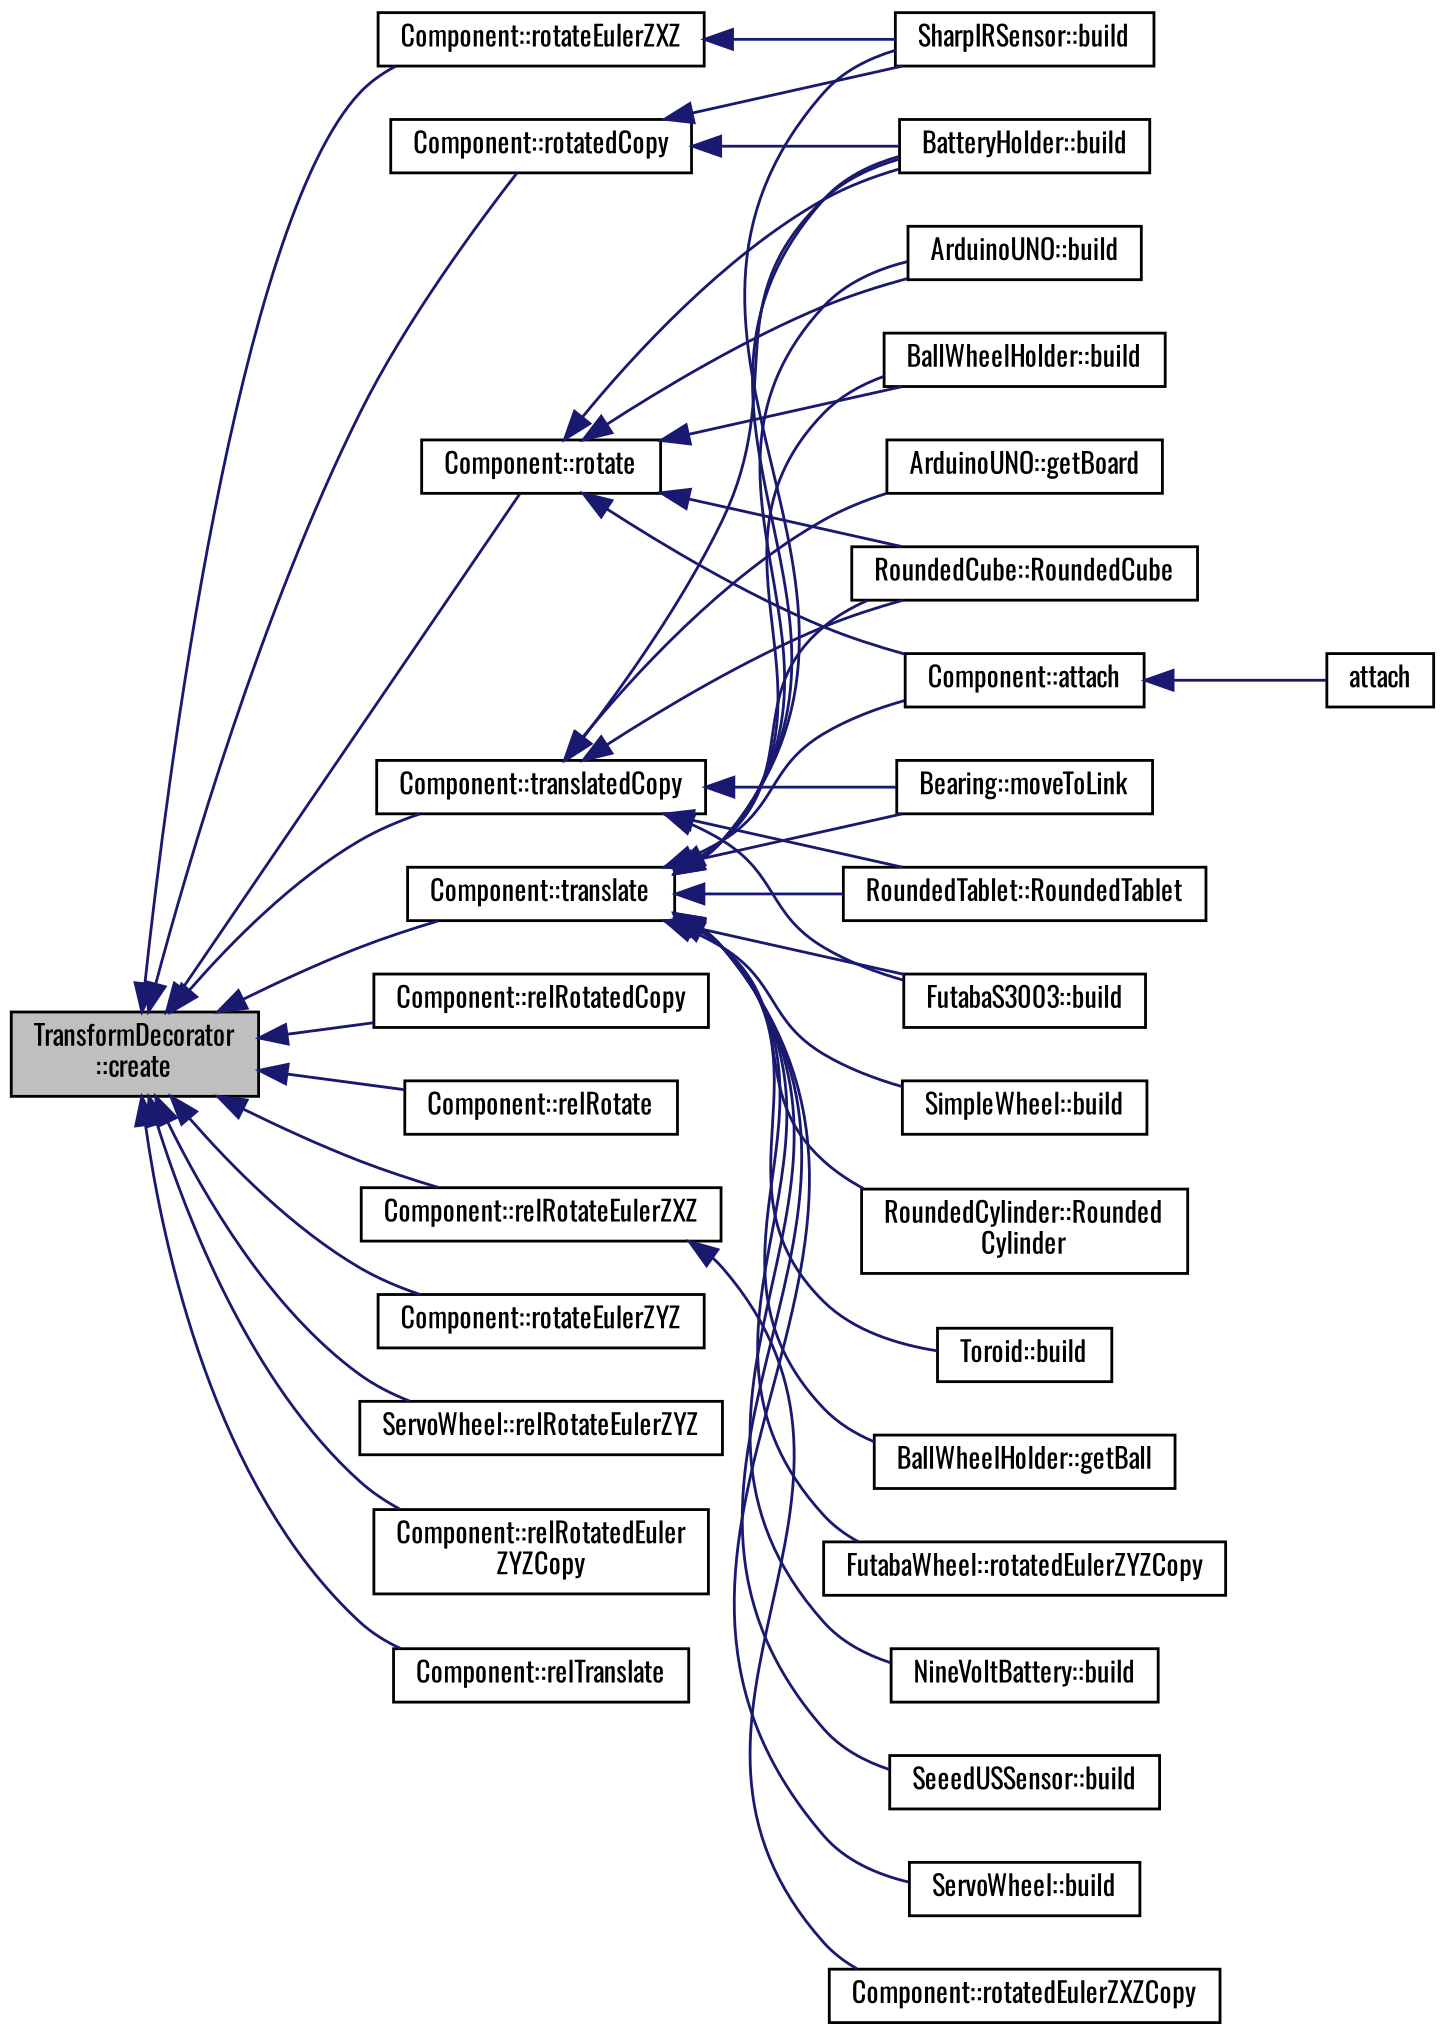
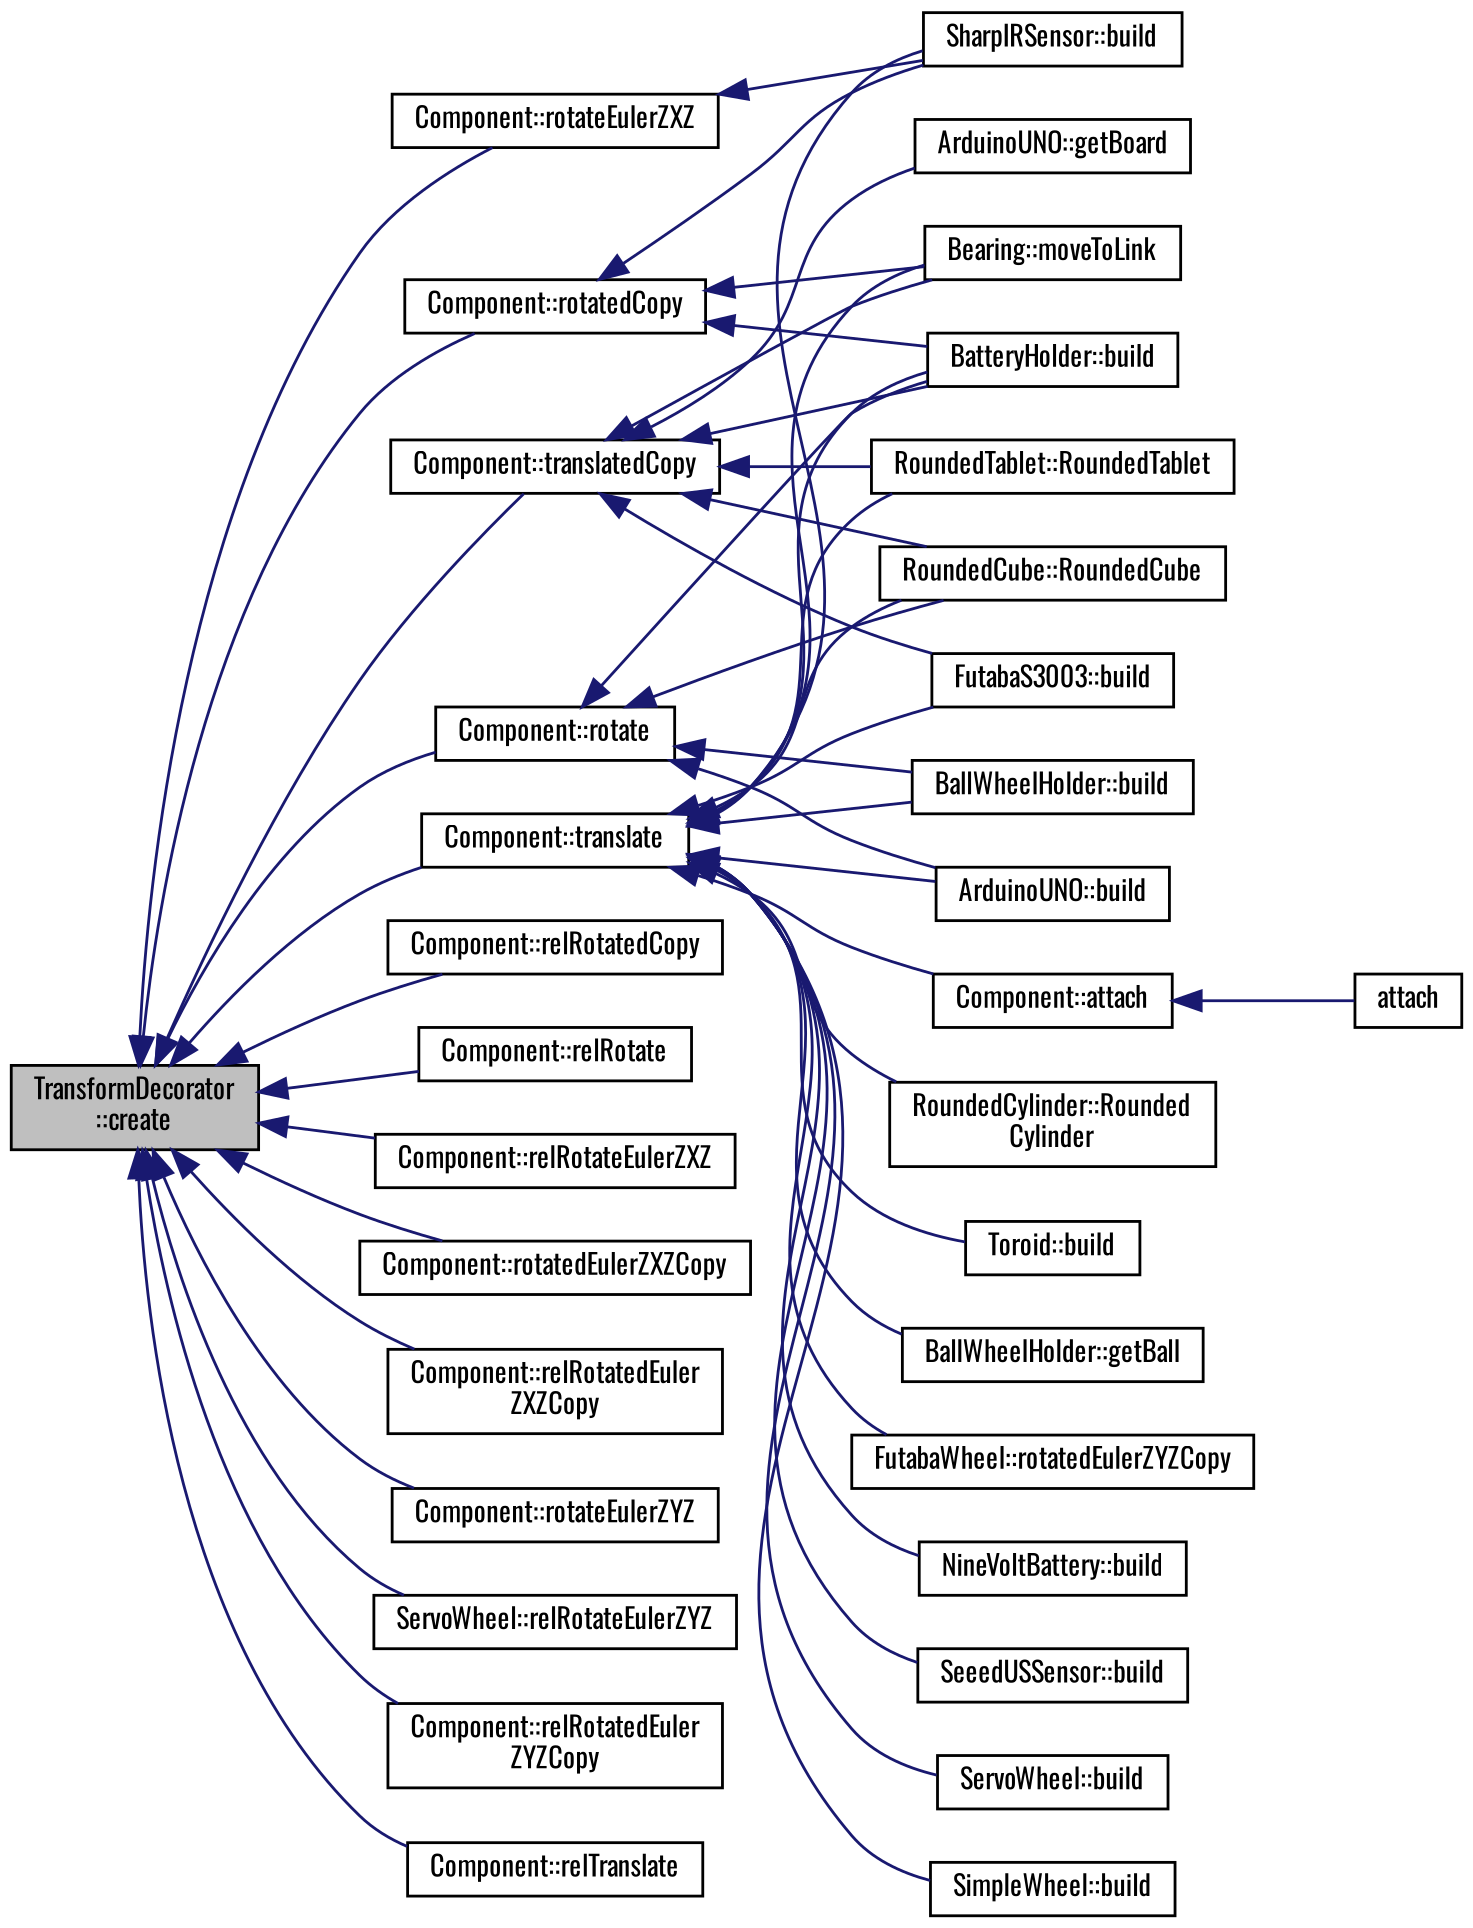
none -> (829, 277)
(751, 593) -> none
none -> (555, 1392)
(777, 1582) -> (341, 1207)
